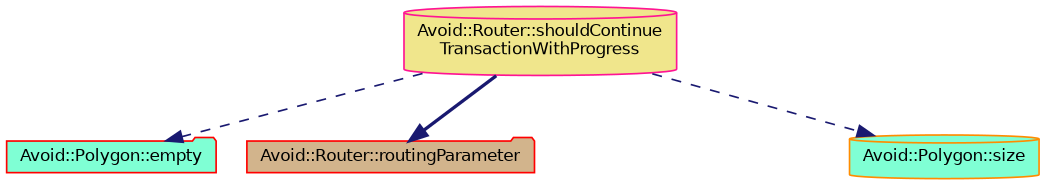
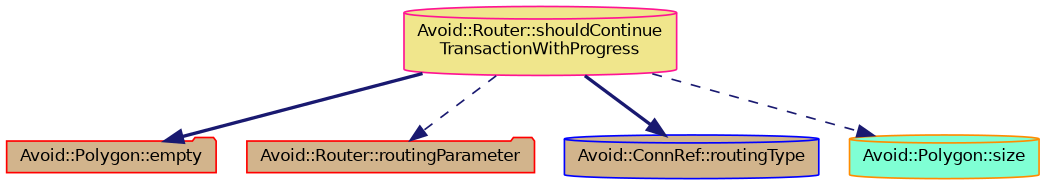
(460, 103) -> (460, 103)
(302, 105) -> (302, 105)
(111, 157) -> (111, 157)
none -> (692, 157)
